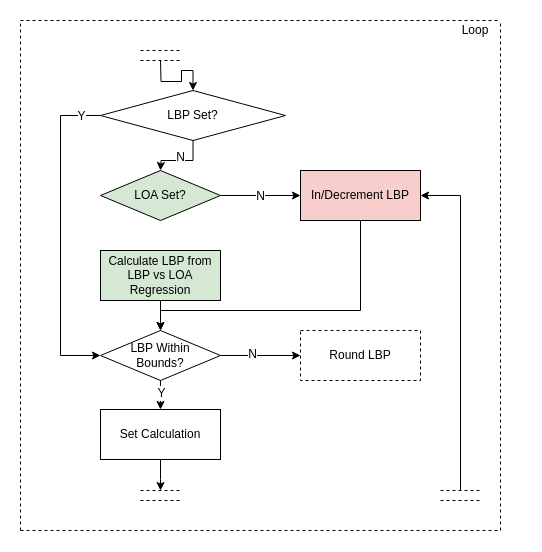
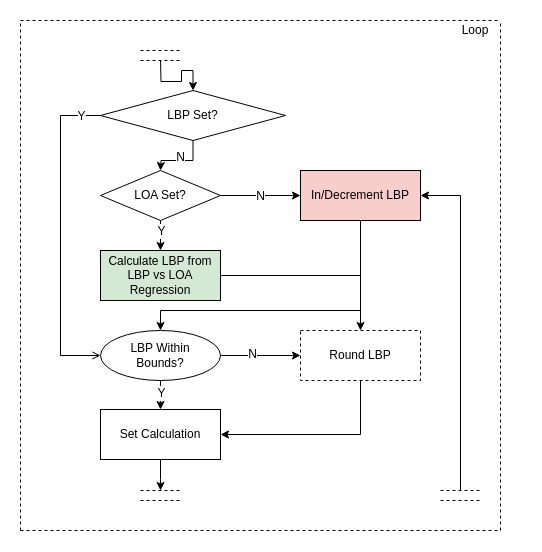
(161, 196) -> (161, 196)
none -> (161, 240)
(161, 305) -> (290, 276)
(92, 356) -> (94, 356)
(161, 356) -> (161, 356)
none -> (321, 435)
